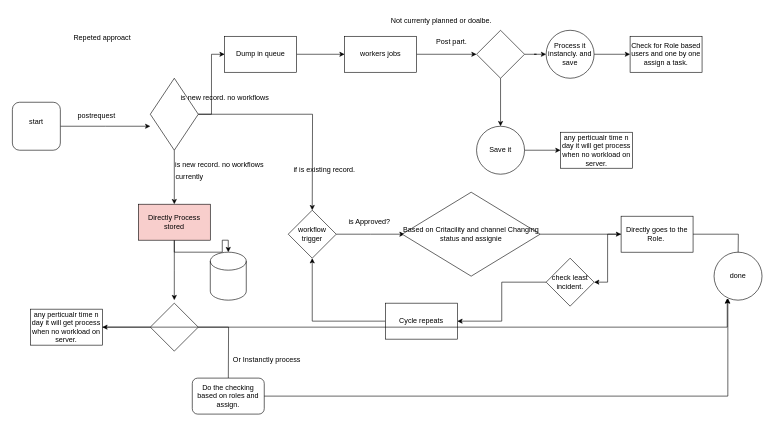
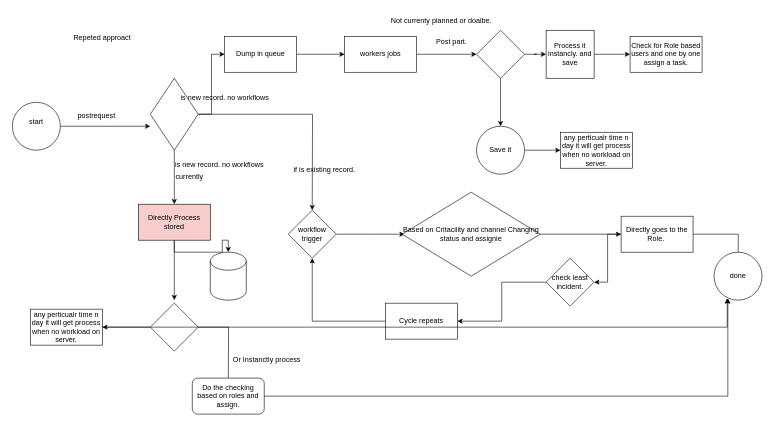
(570, 54) -> (570, 54)
(36, 126) -> (36, 126)
(369, 222) -> none
